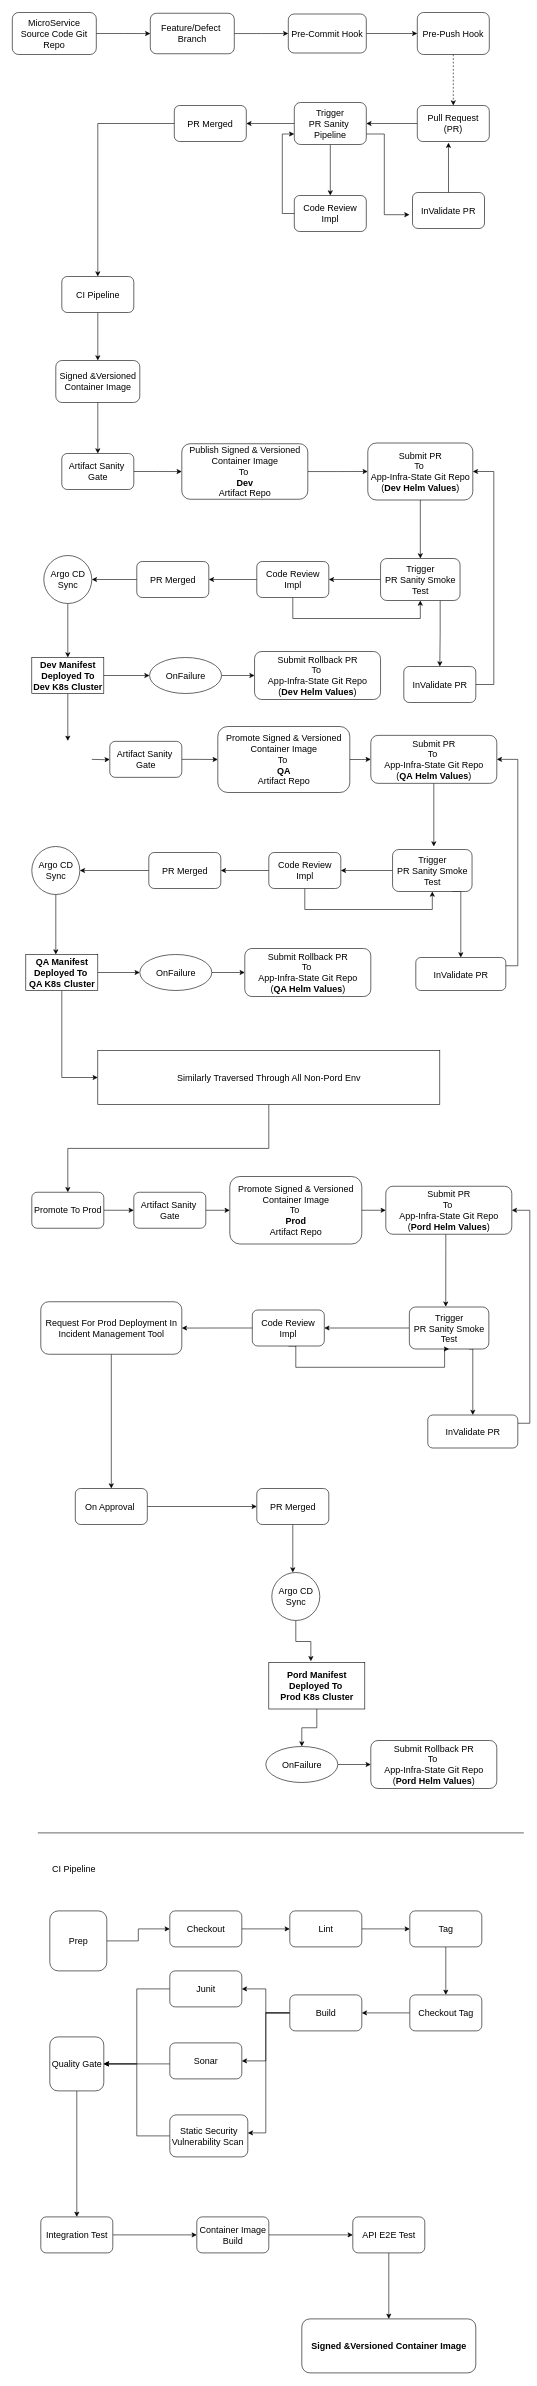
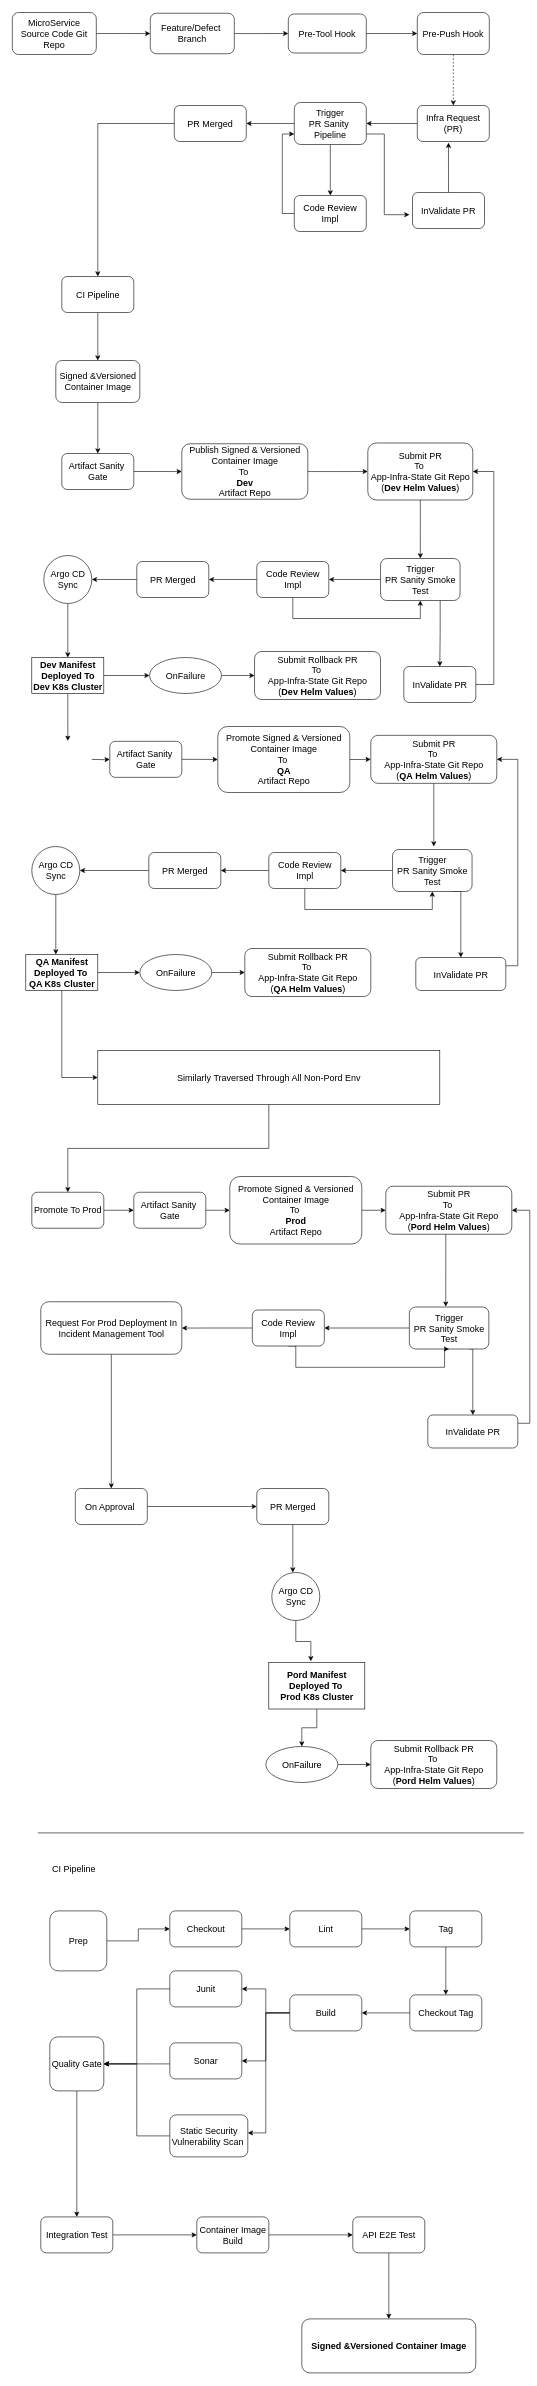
(327, 33) -> (327, 33)
(453, 123) -> (453, 123)
